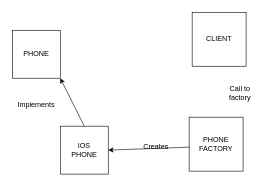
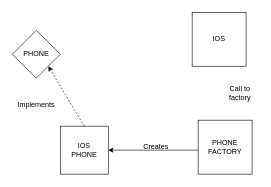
(219, 39) -> (219, 39)
(36, 54) -> (36, 54)
(72, 102) -> (66, 96)
(216, 144) -> (225, 147)
